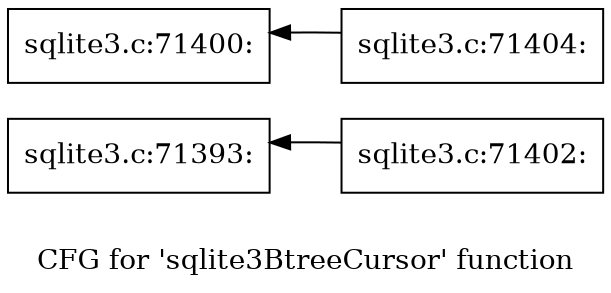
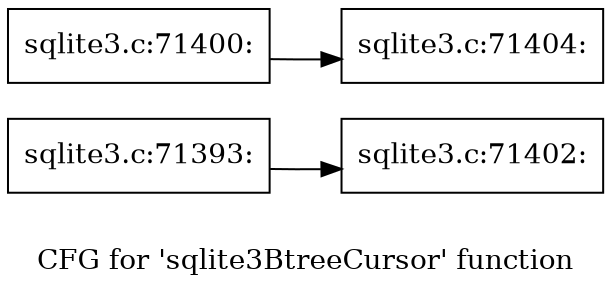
(316, 32) -> (295, 59)
(316, 142) -> (295, 169)
